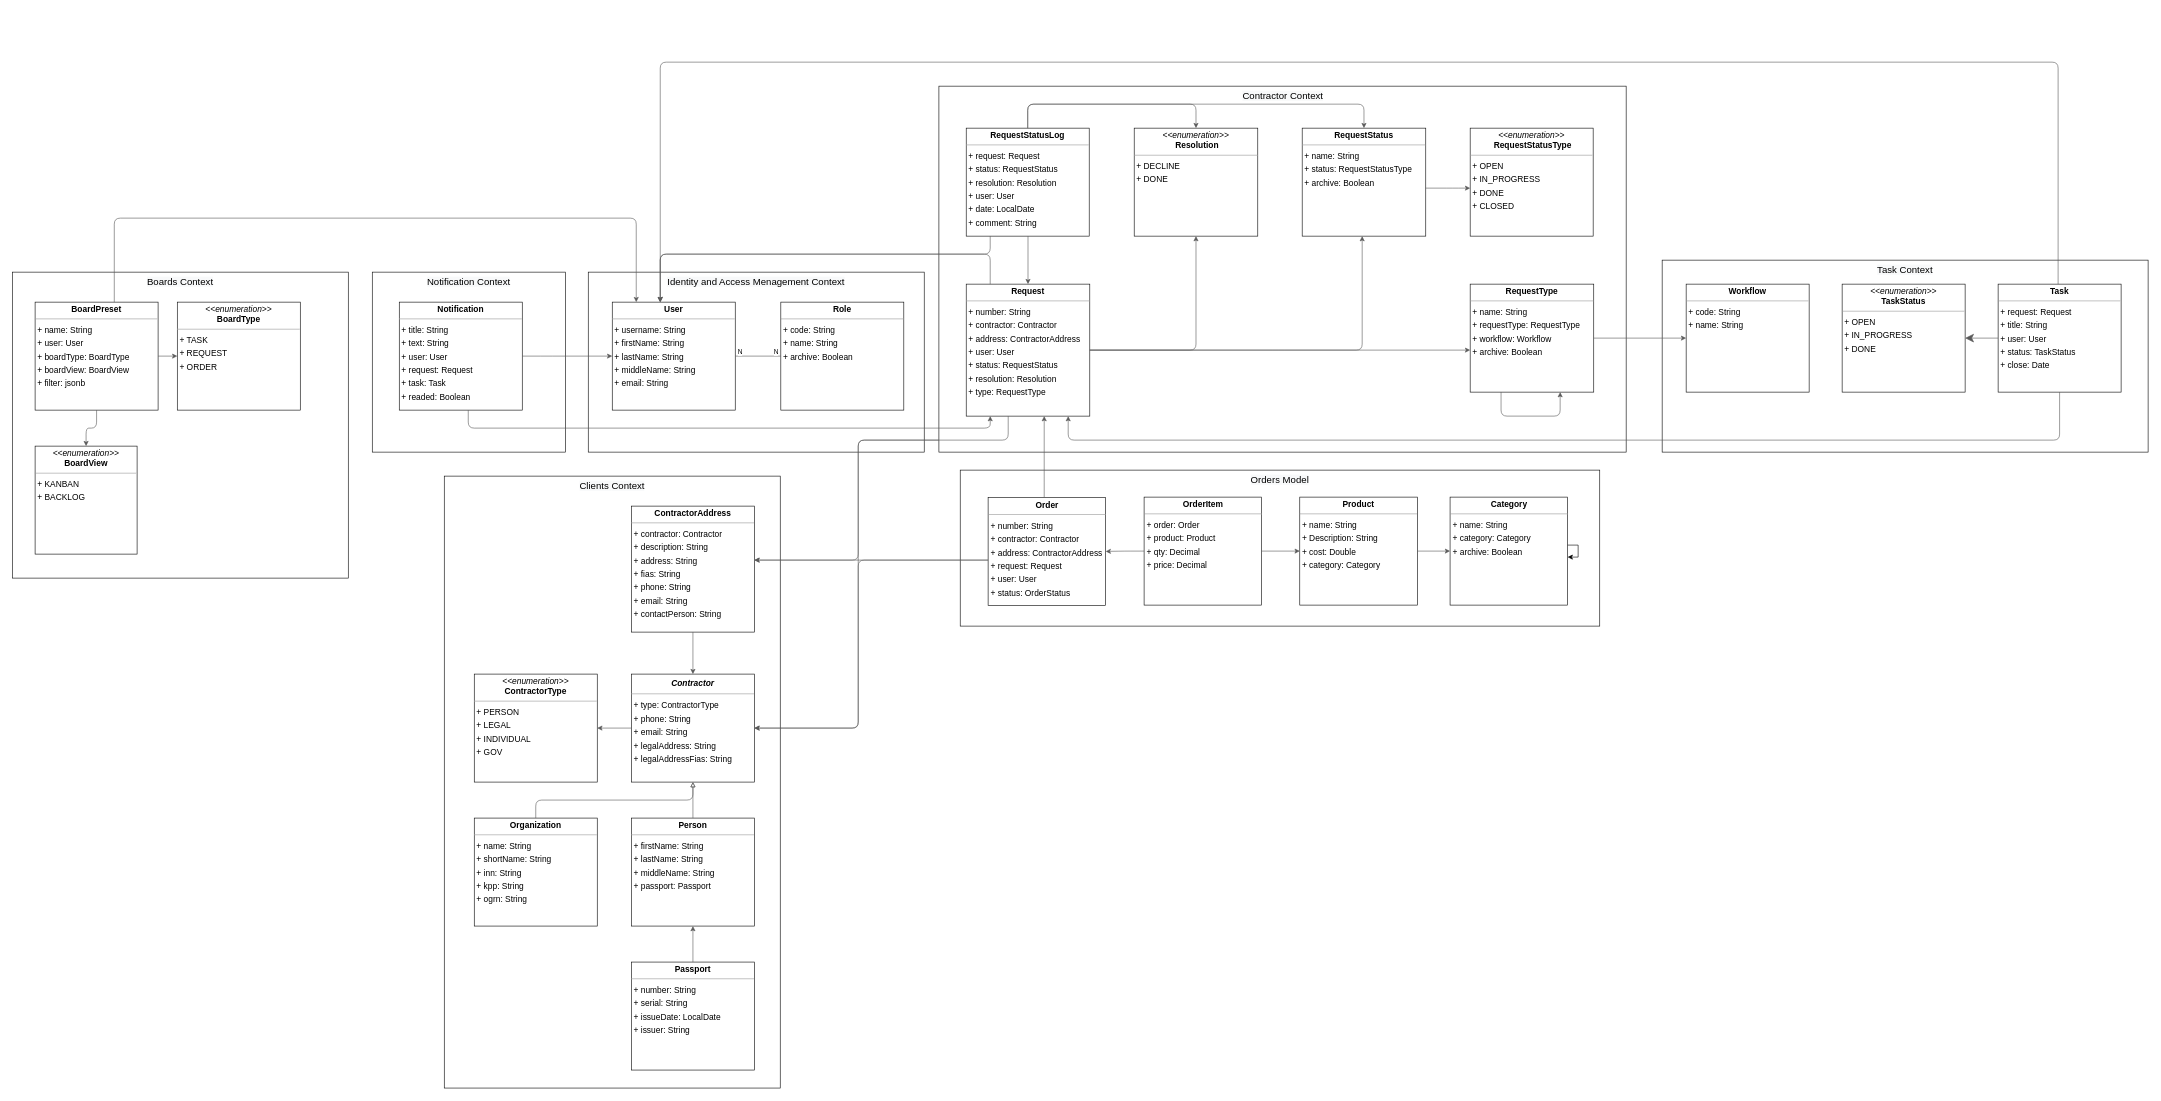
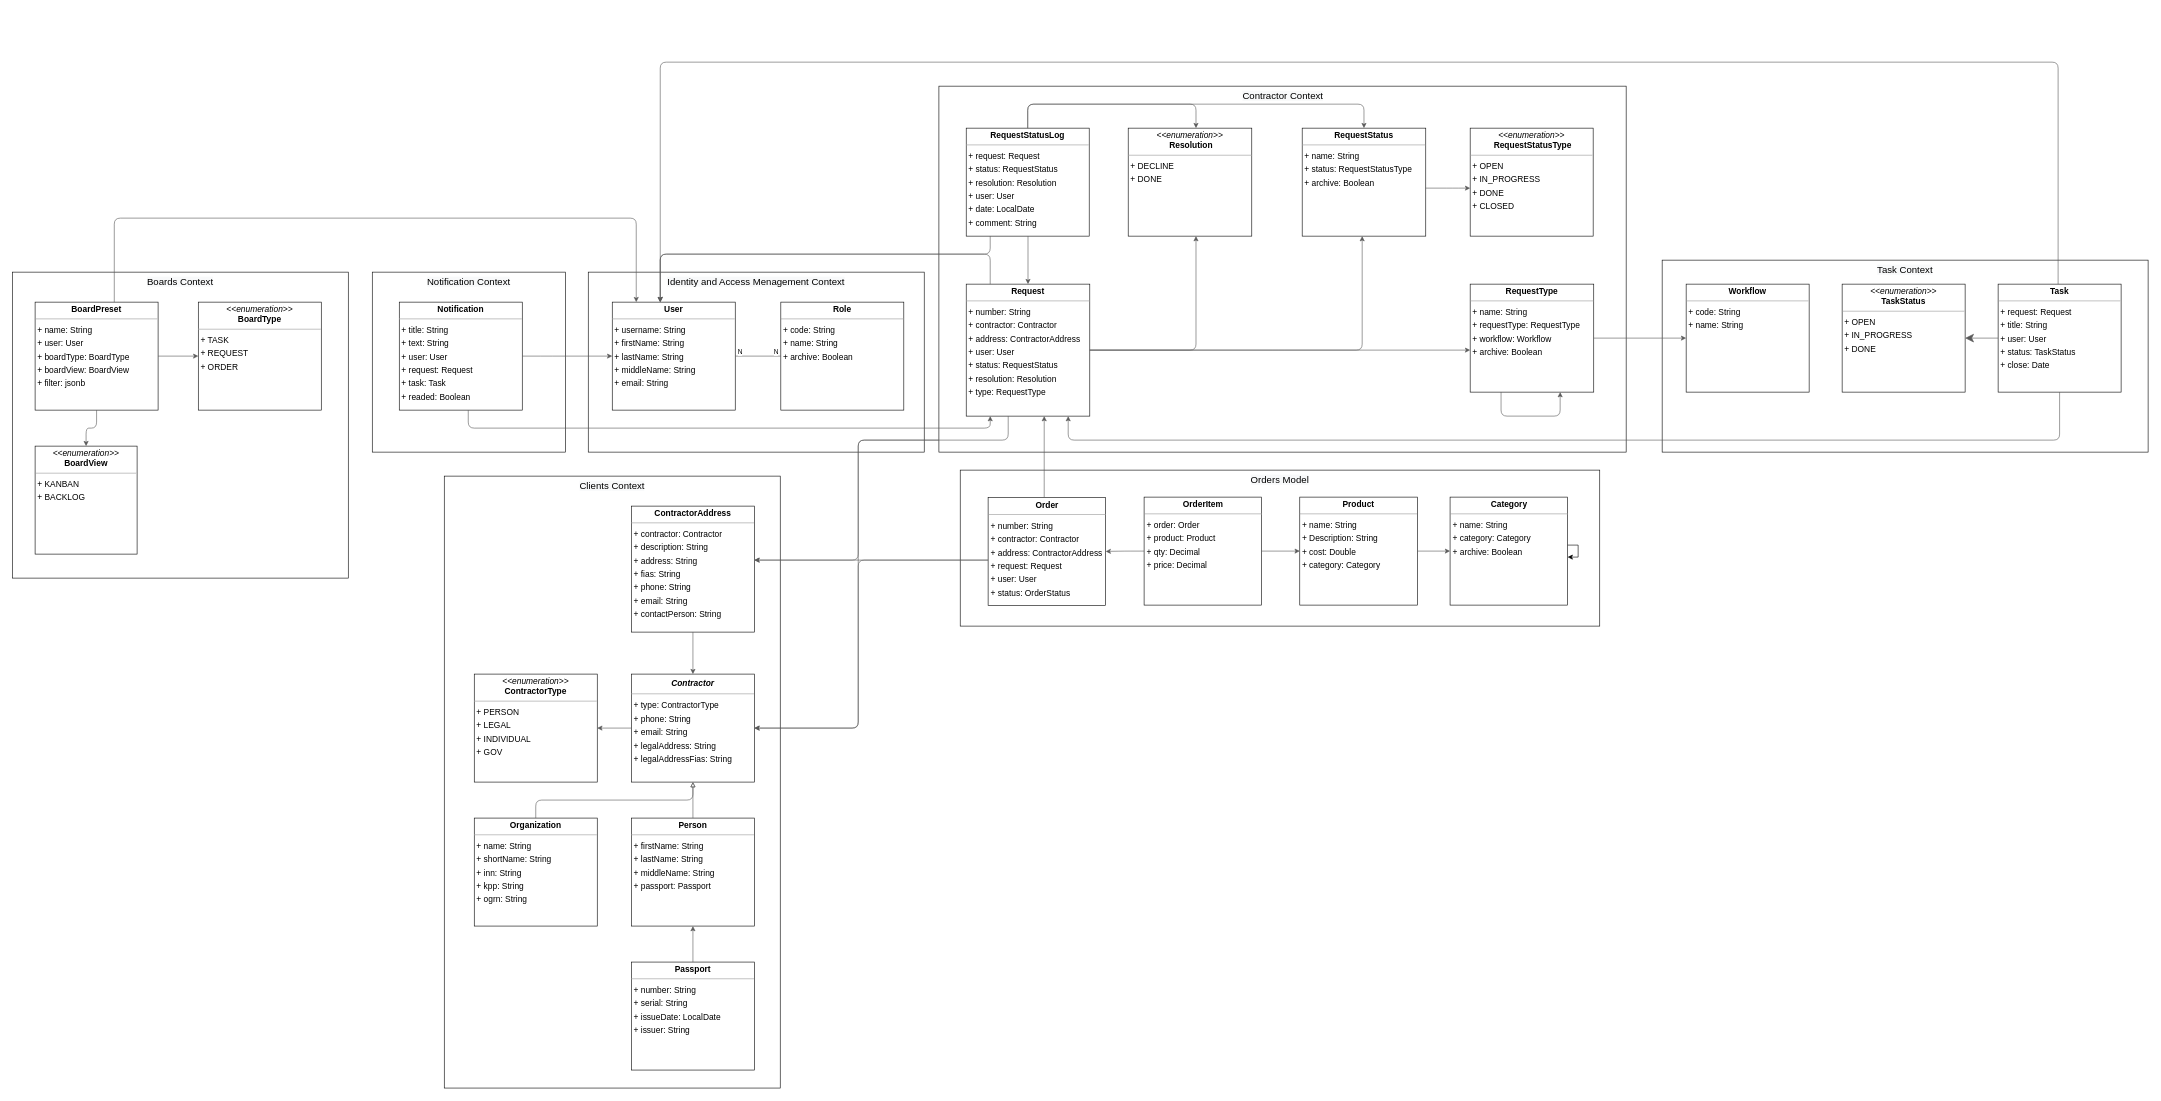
(1196, 182) -> (1190, 182)
(239, 356) -> (260, 356)
